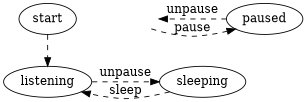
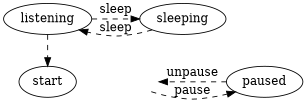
(48, 46) -> (48, 46)
(126, 73) -> (116, 10)
